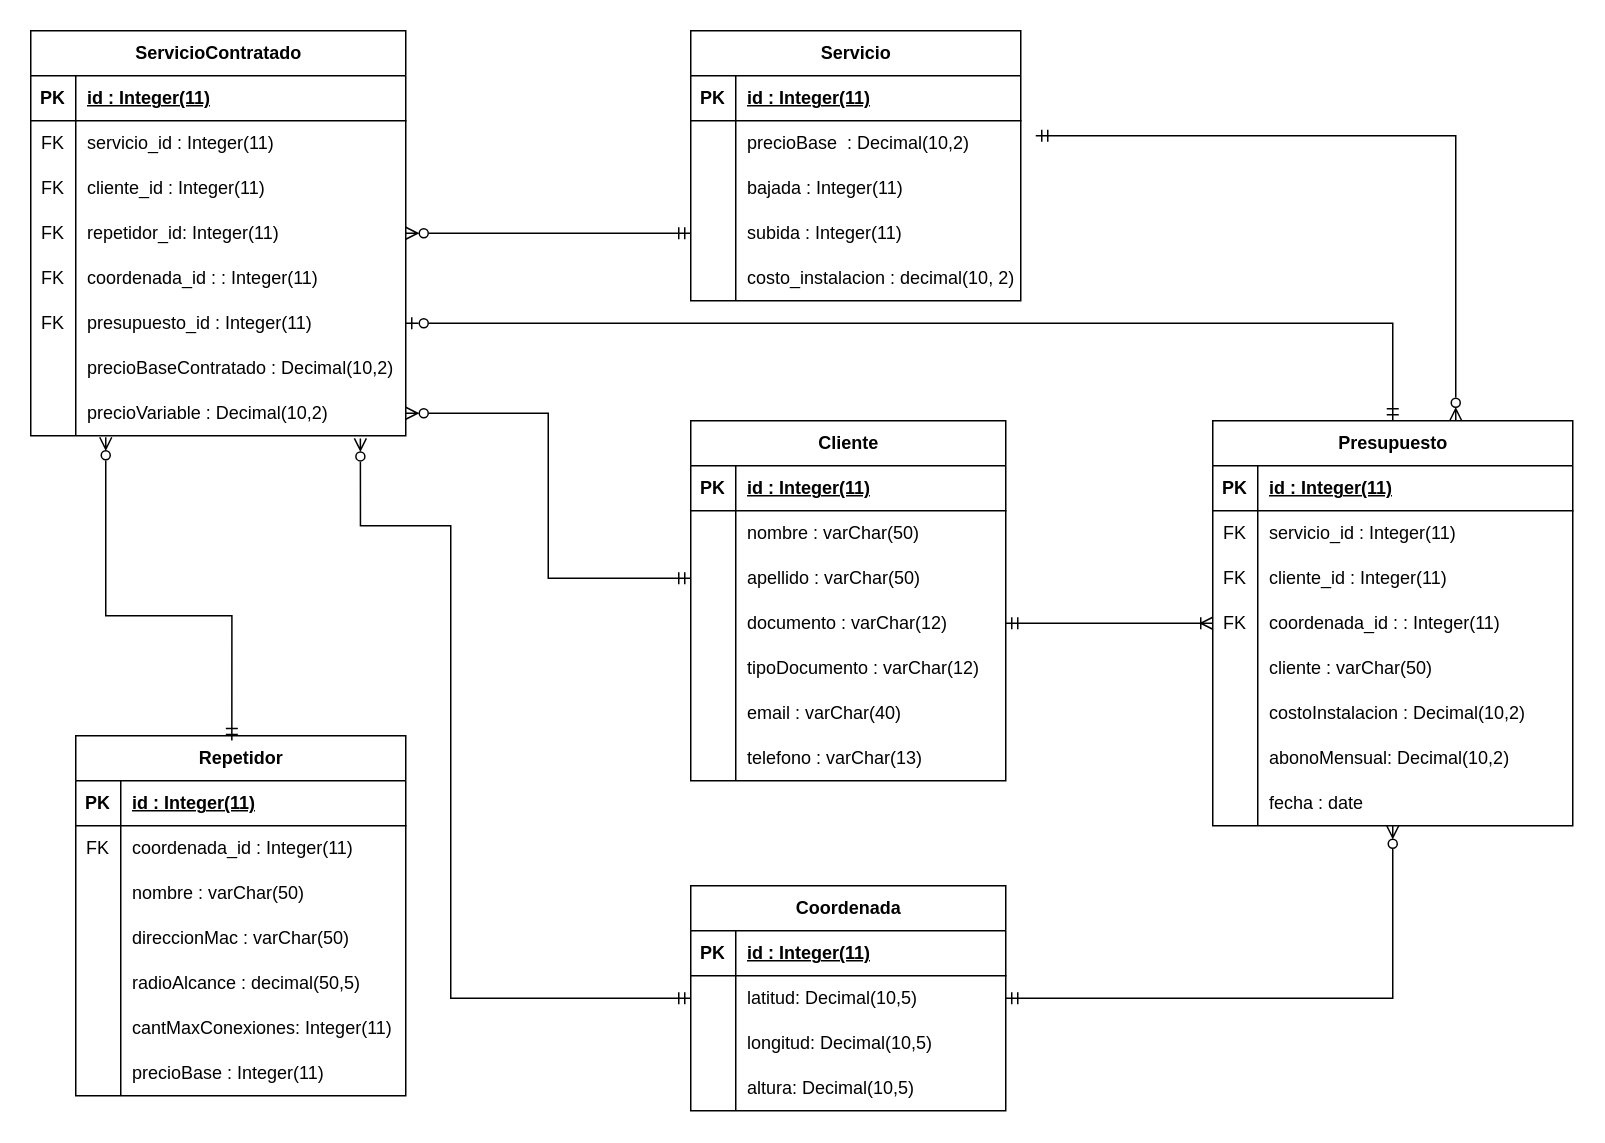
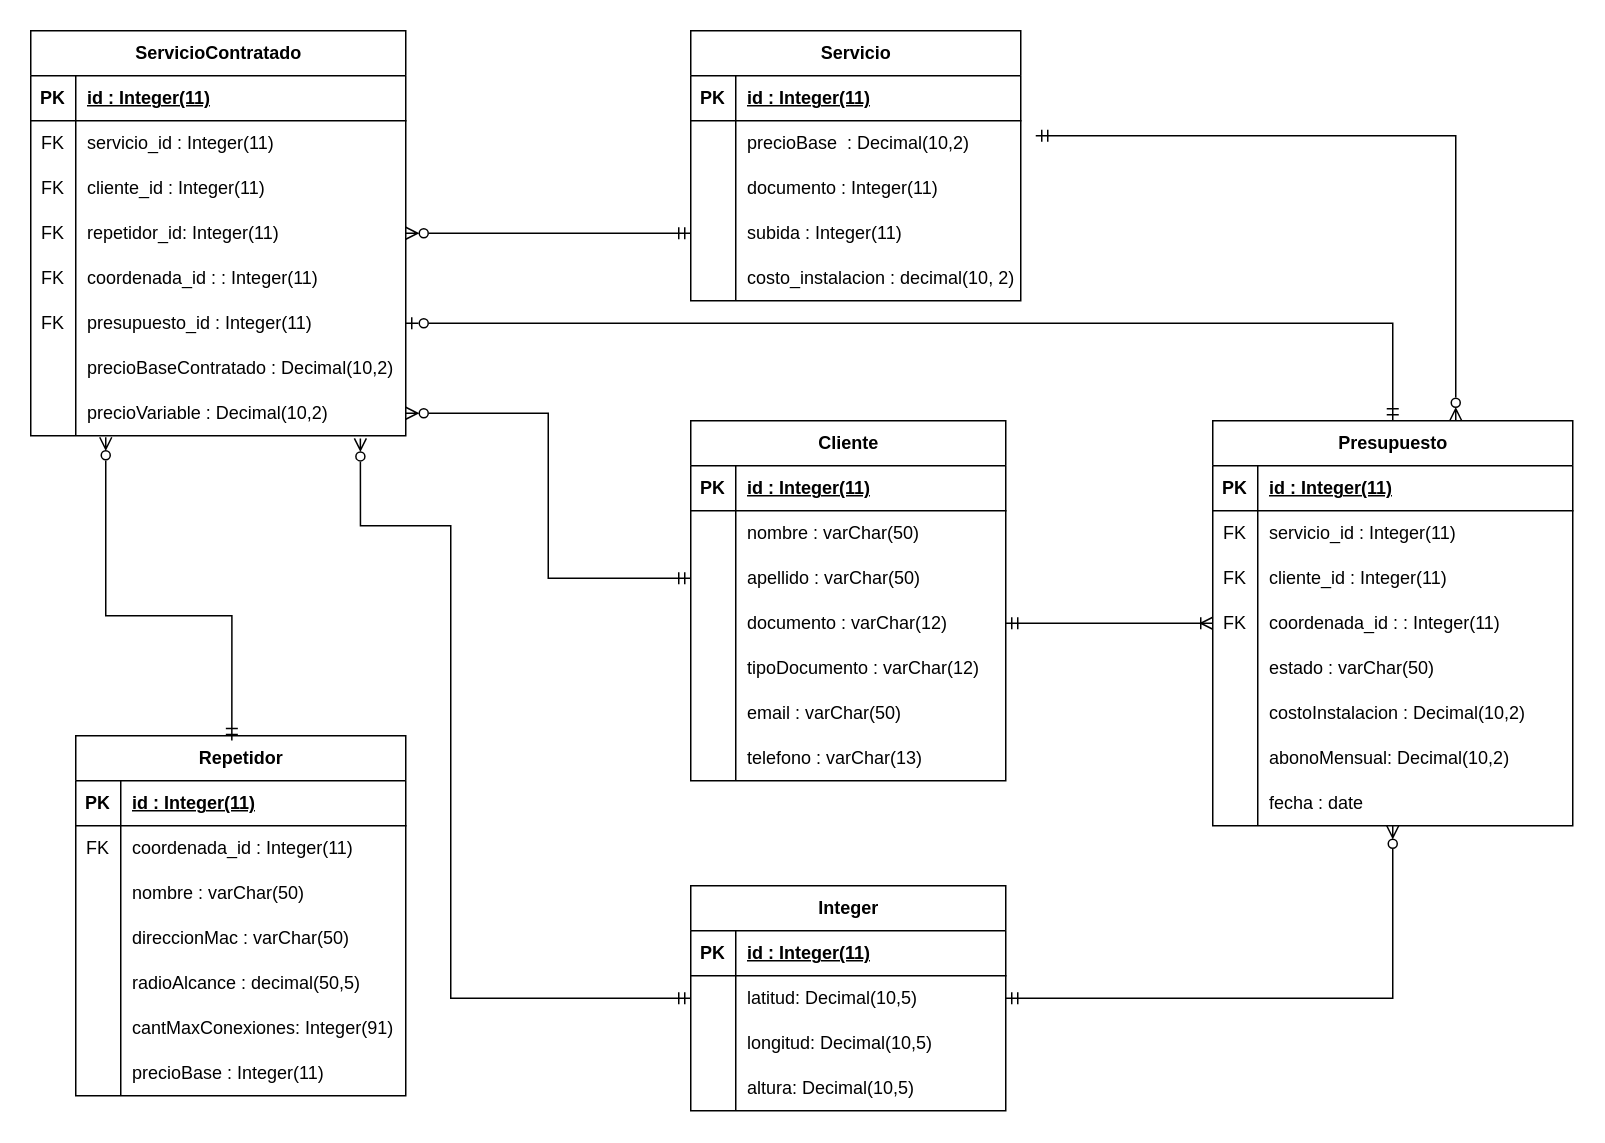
(842, 188) -> (857, 188)
(1364, 668) -> (1364, 668)
(832, 713) -> (832, 713)
(849, 908) -> (849, 908)
(269, 1028) -> (269, 1028)
